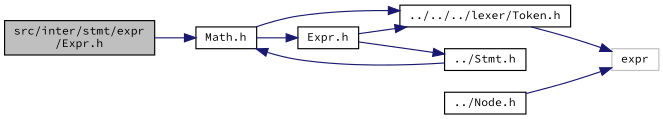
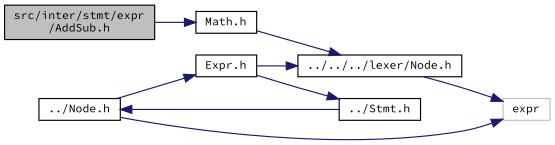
(485, 16) -> (380, 66)
(80, 38) -> (80, 22)
(271, 38) -> (151, 88)
(355, 65) -> (235, 109)
